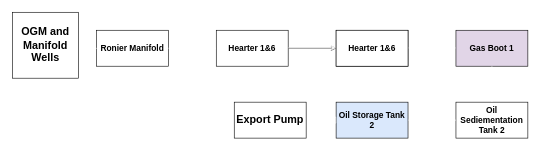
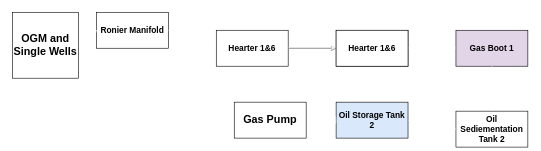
(45, 45) -> (45, 45)
(132, 48) -> (132, 30)
(270, 120) -> (270, 120)
(492, 120) -> (492, 129)
